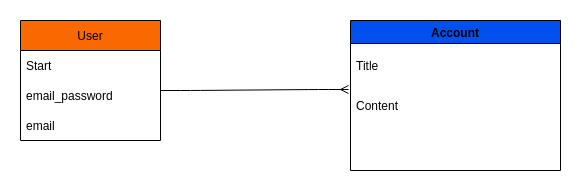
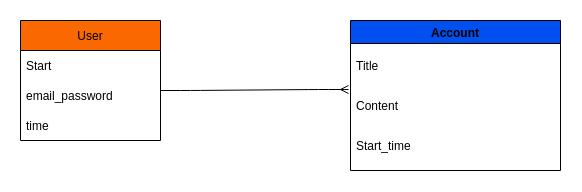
(40, 126) -> (38, 126)
none -> (441, 146)
